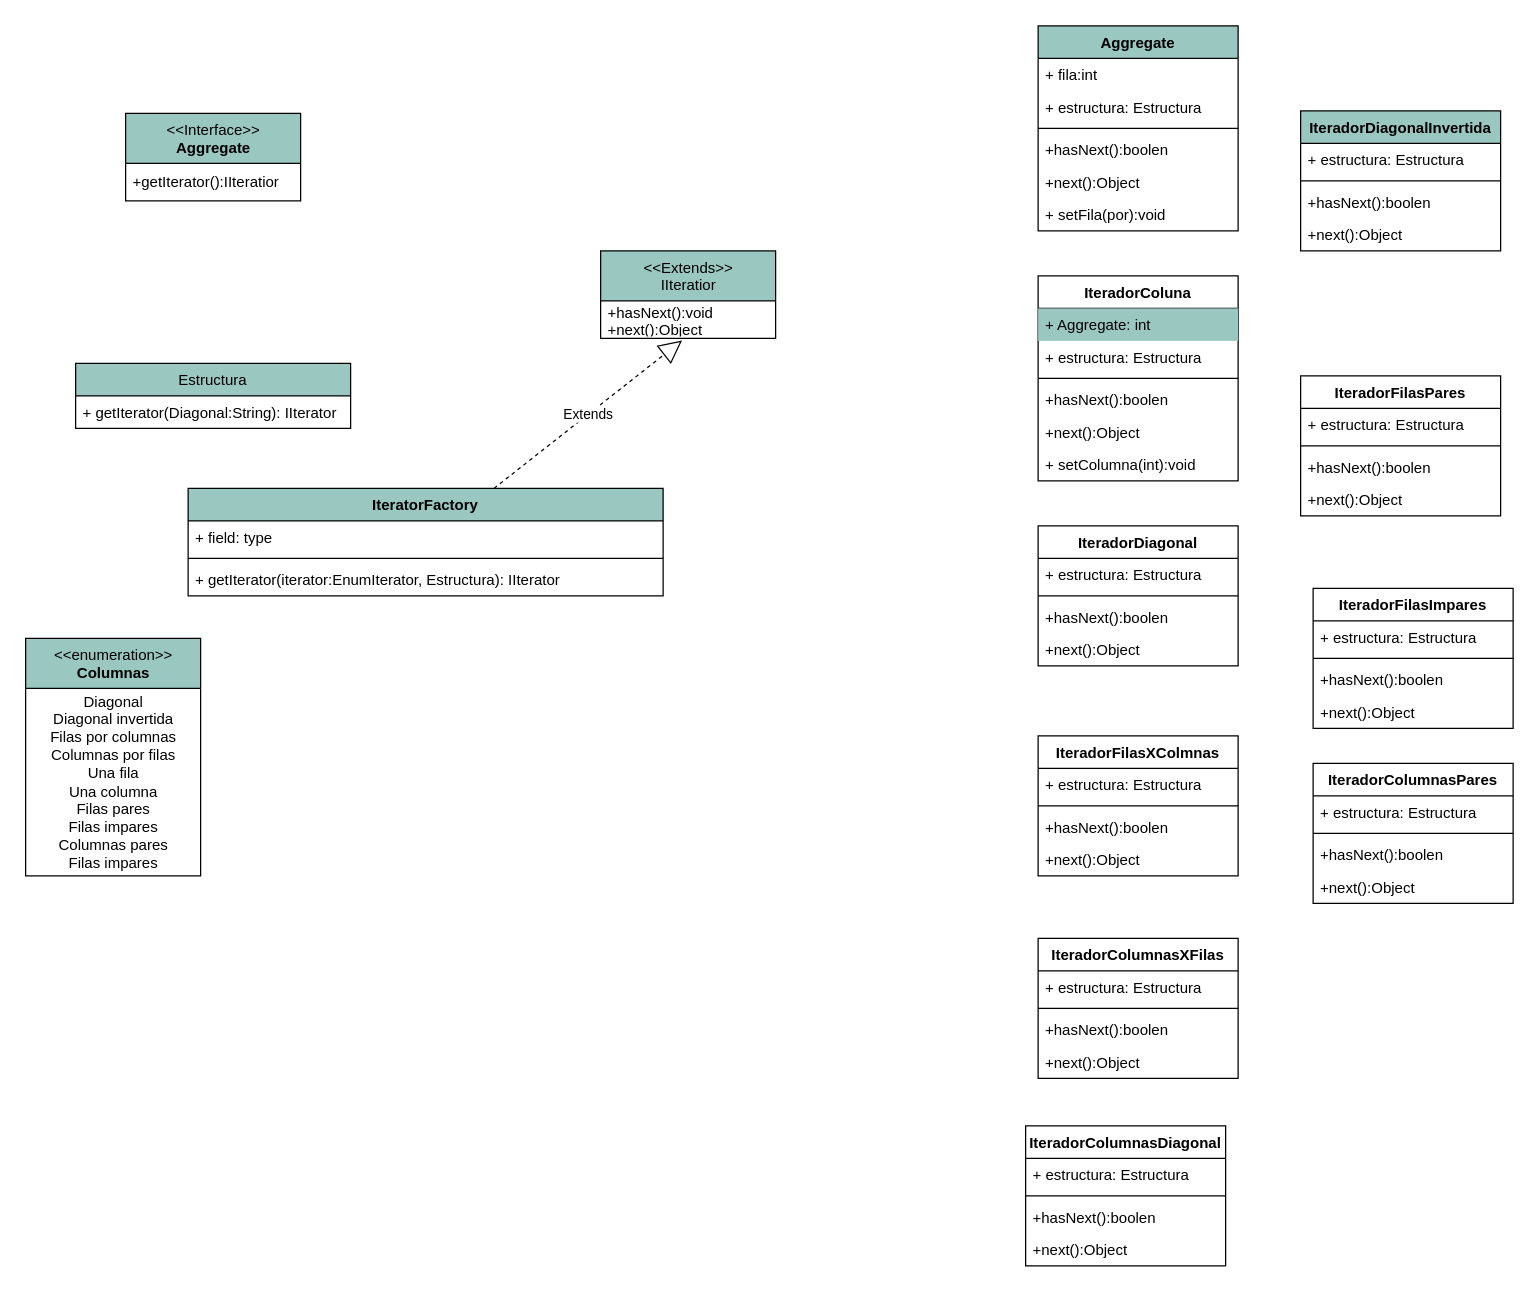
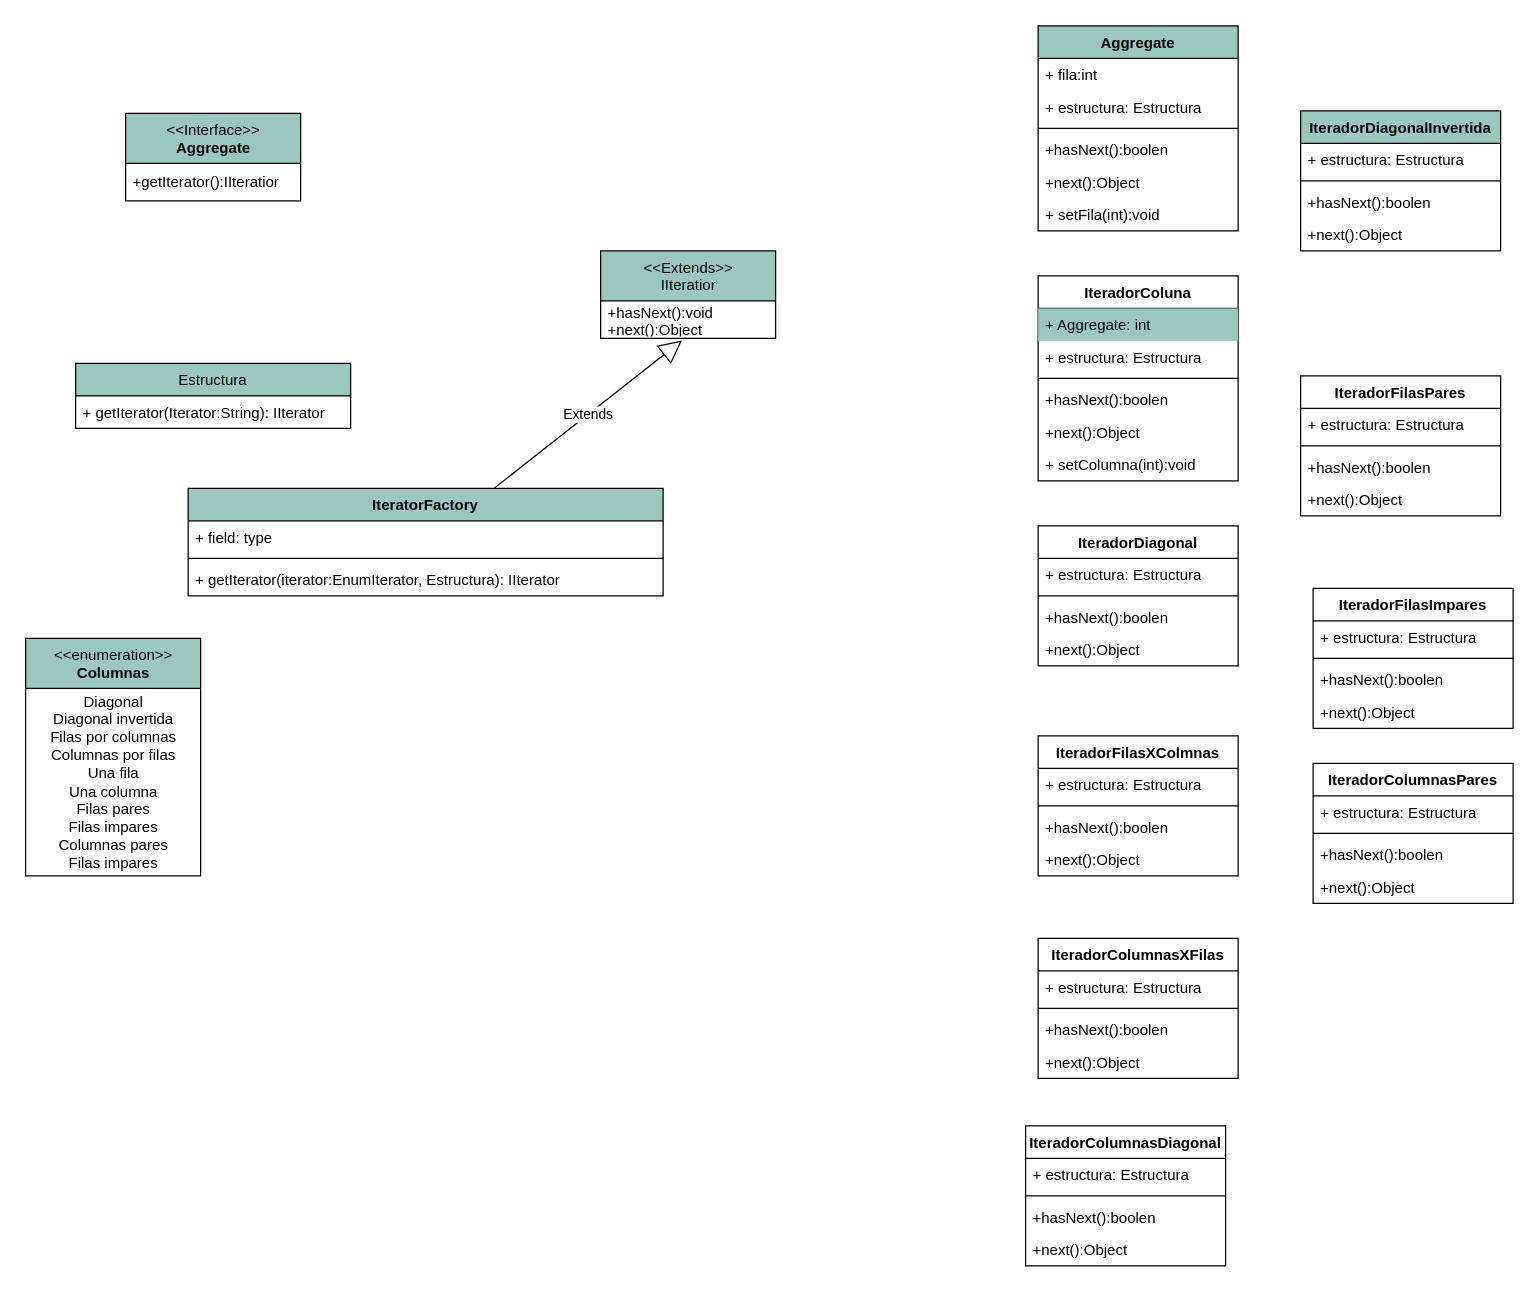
(1115, 215) -> (1113, 215)
(241, 413) -> (245, 413)
(537, 455) -> (537, 455)
